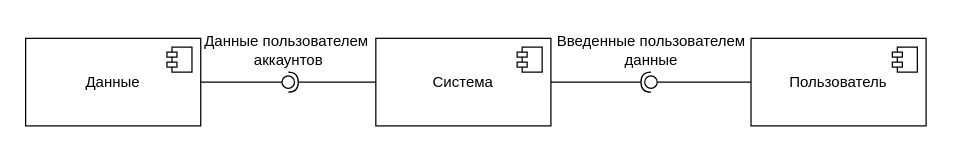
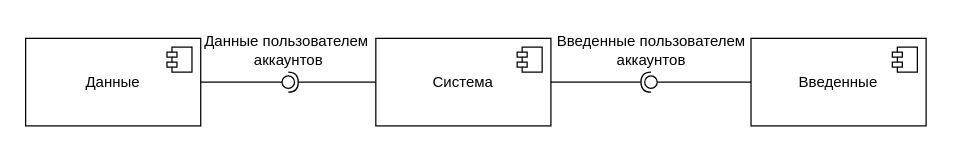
(651, 51) -> (651, 51)
(838, 82) -> (838, 82)
